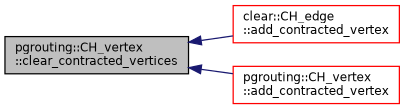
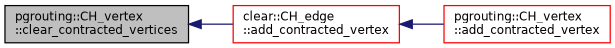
(217, 72) -> (428, 24)
